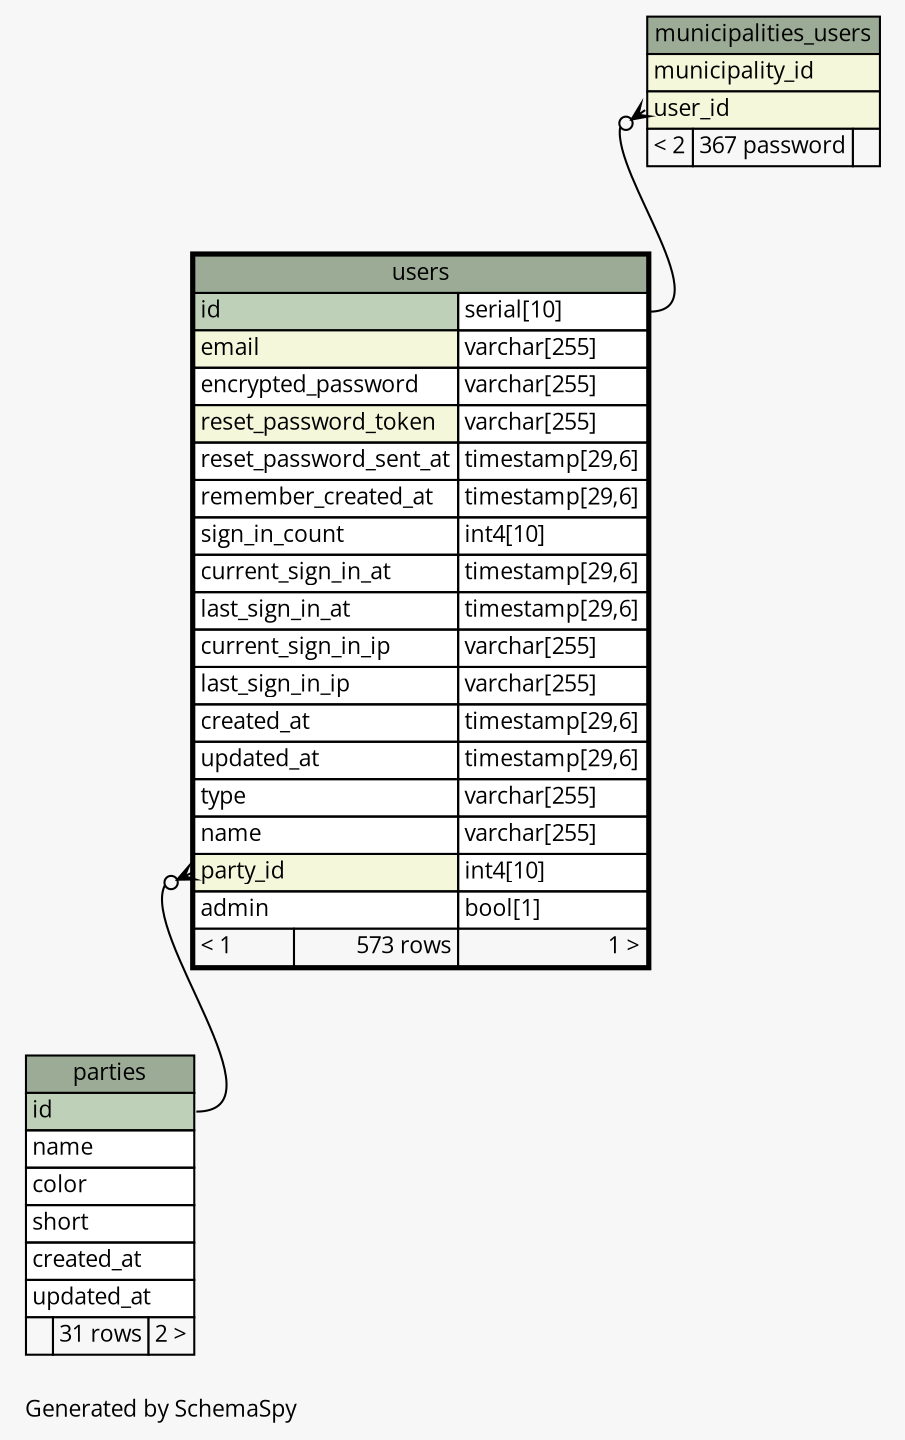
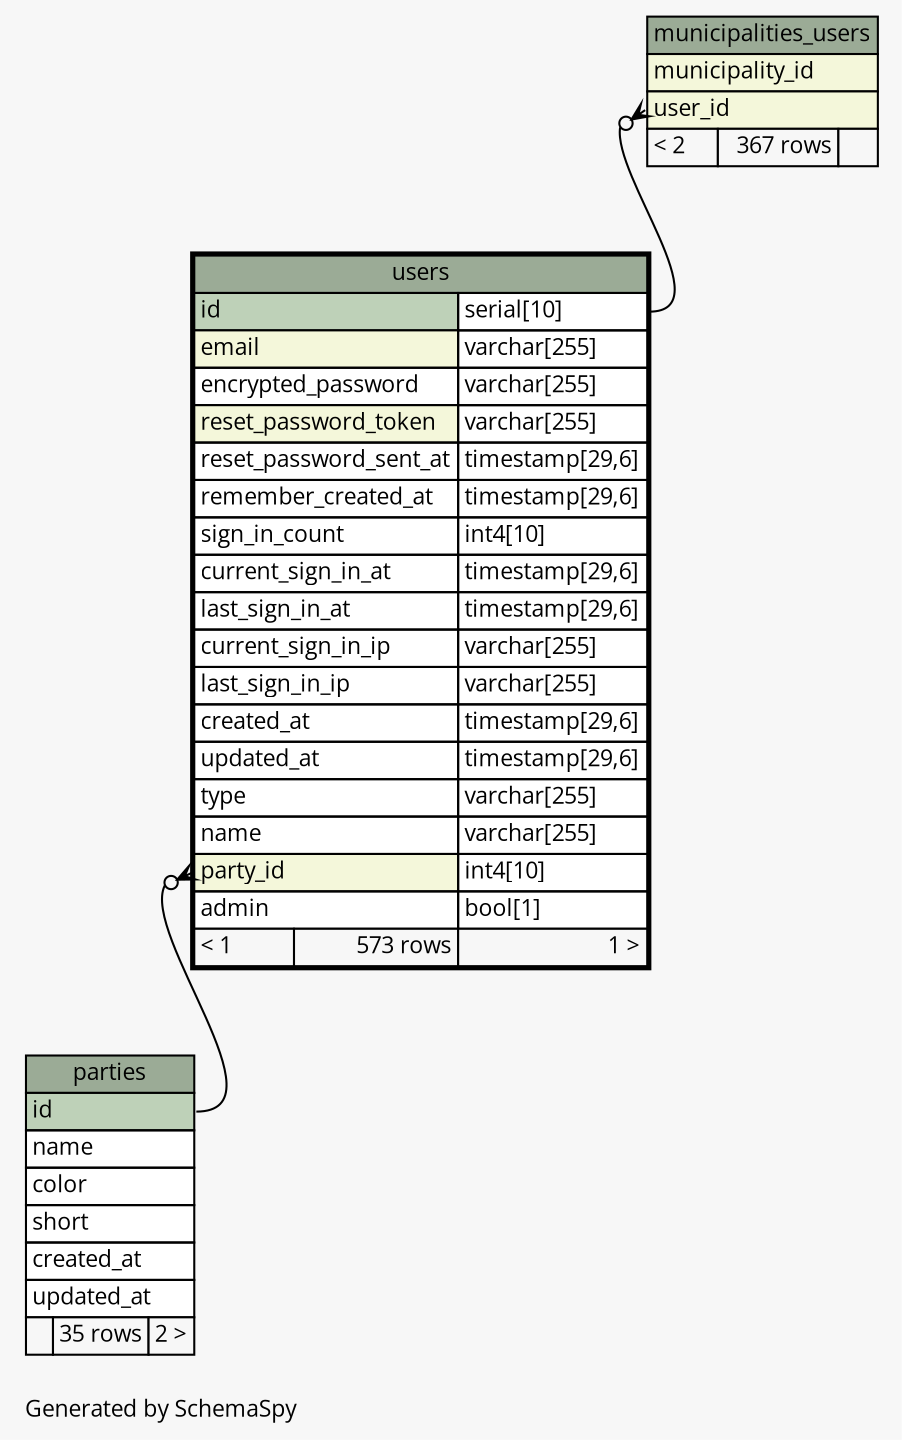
(773, 146) -> (784, 146)
(101, 1335) -> (101, 1335)
